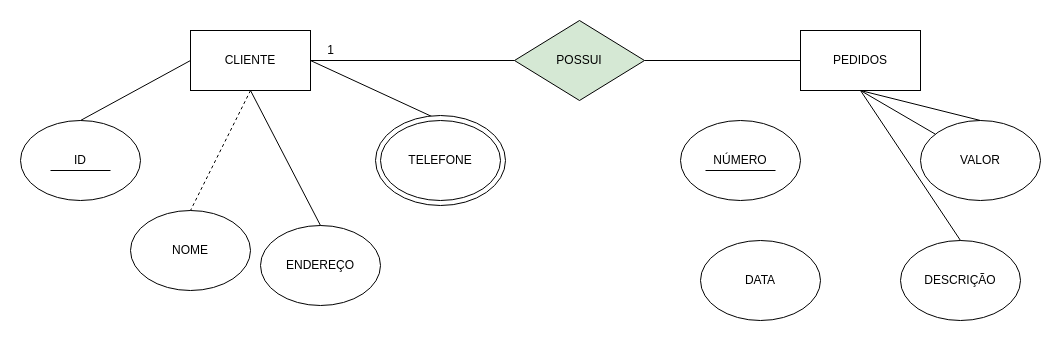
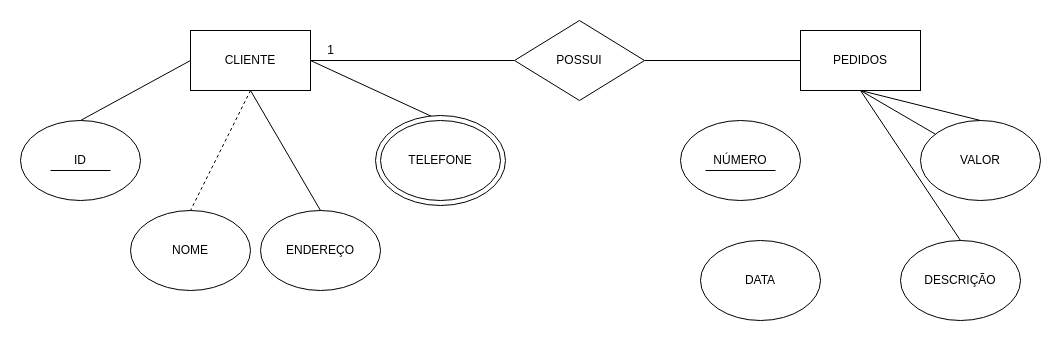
(580, 61) -> (580, 61)
(321, 266) -> (321, 251)
